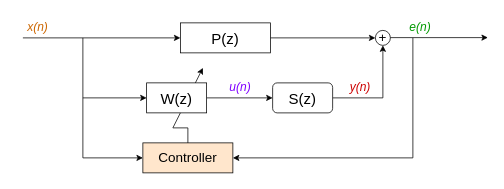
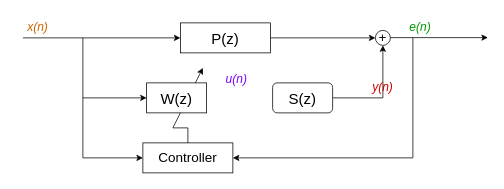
(240, 87) -> (237, 79)
(360, 87) -> (383, 87)
(266, 98) -> none
(188, 158) -> (188, 158)
